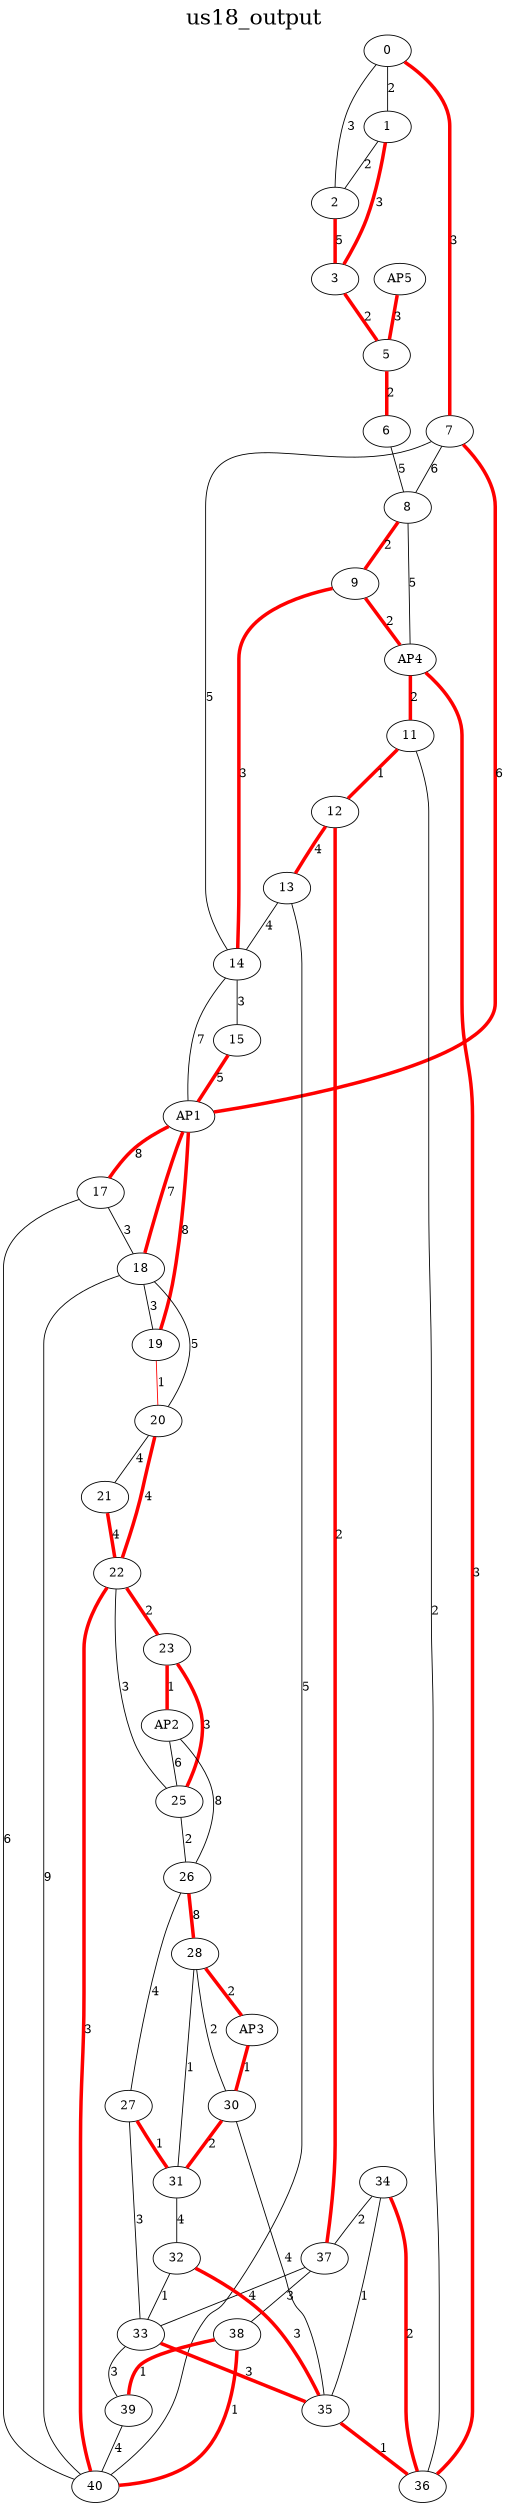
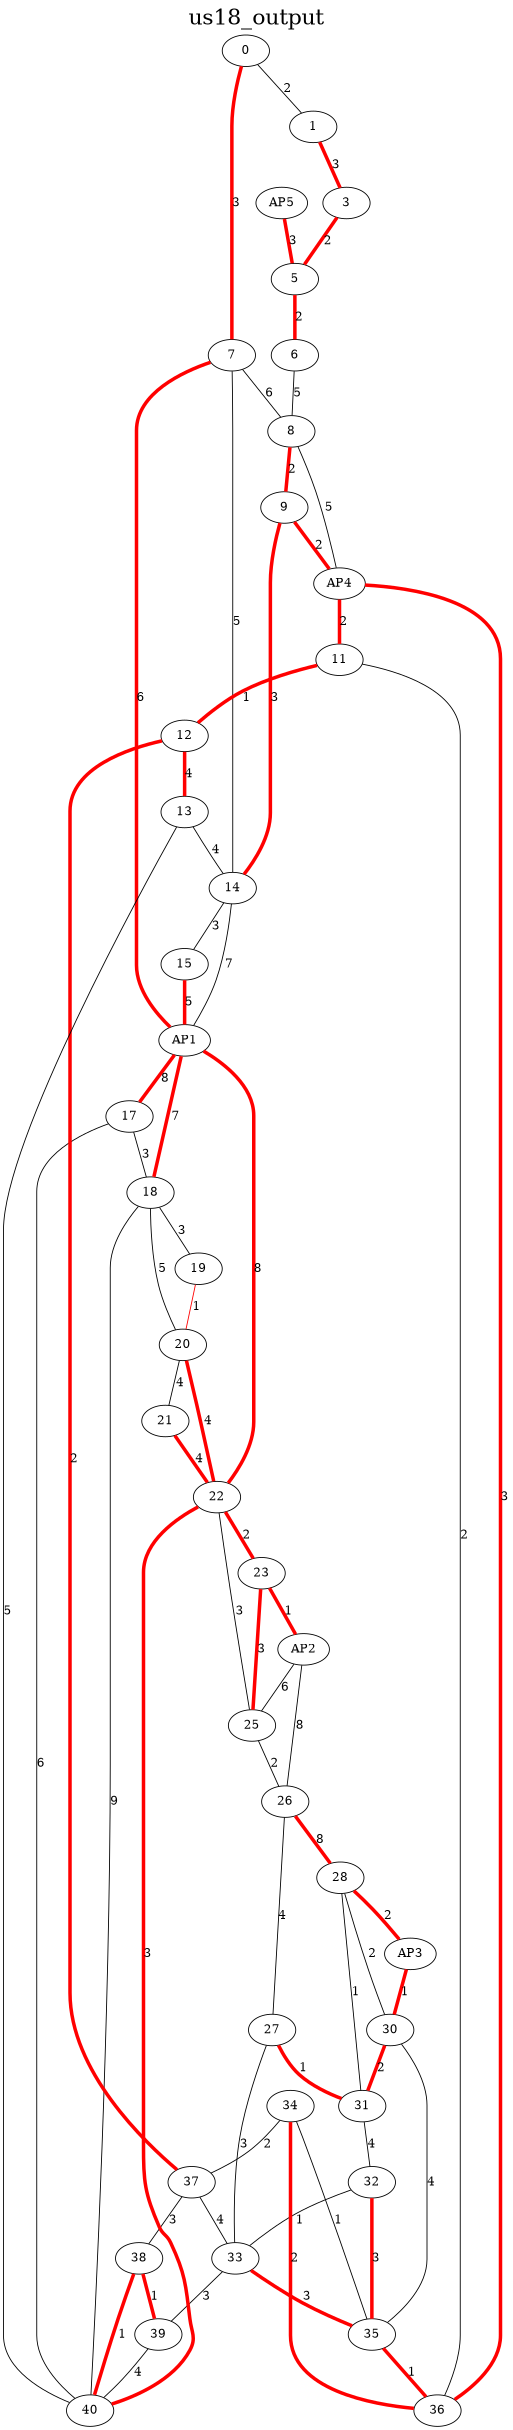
(335, 203) -> none
(180, 1232) -> (254, 1260)
